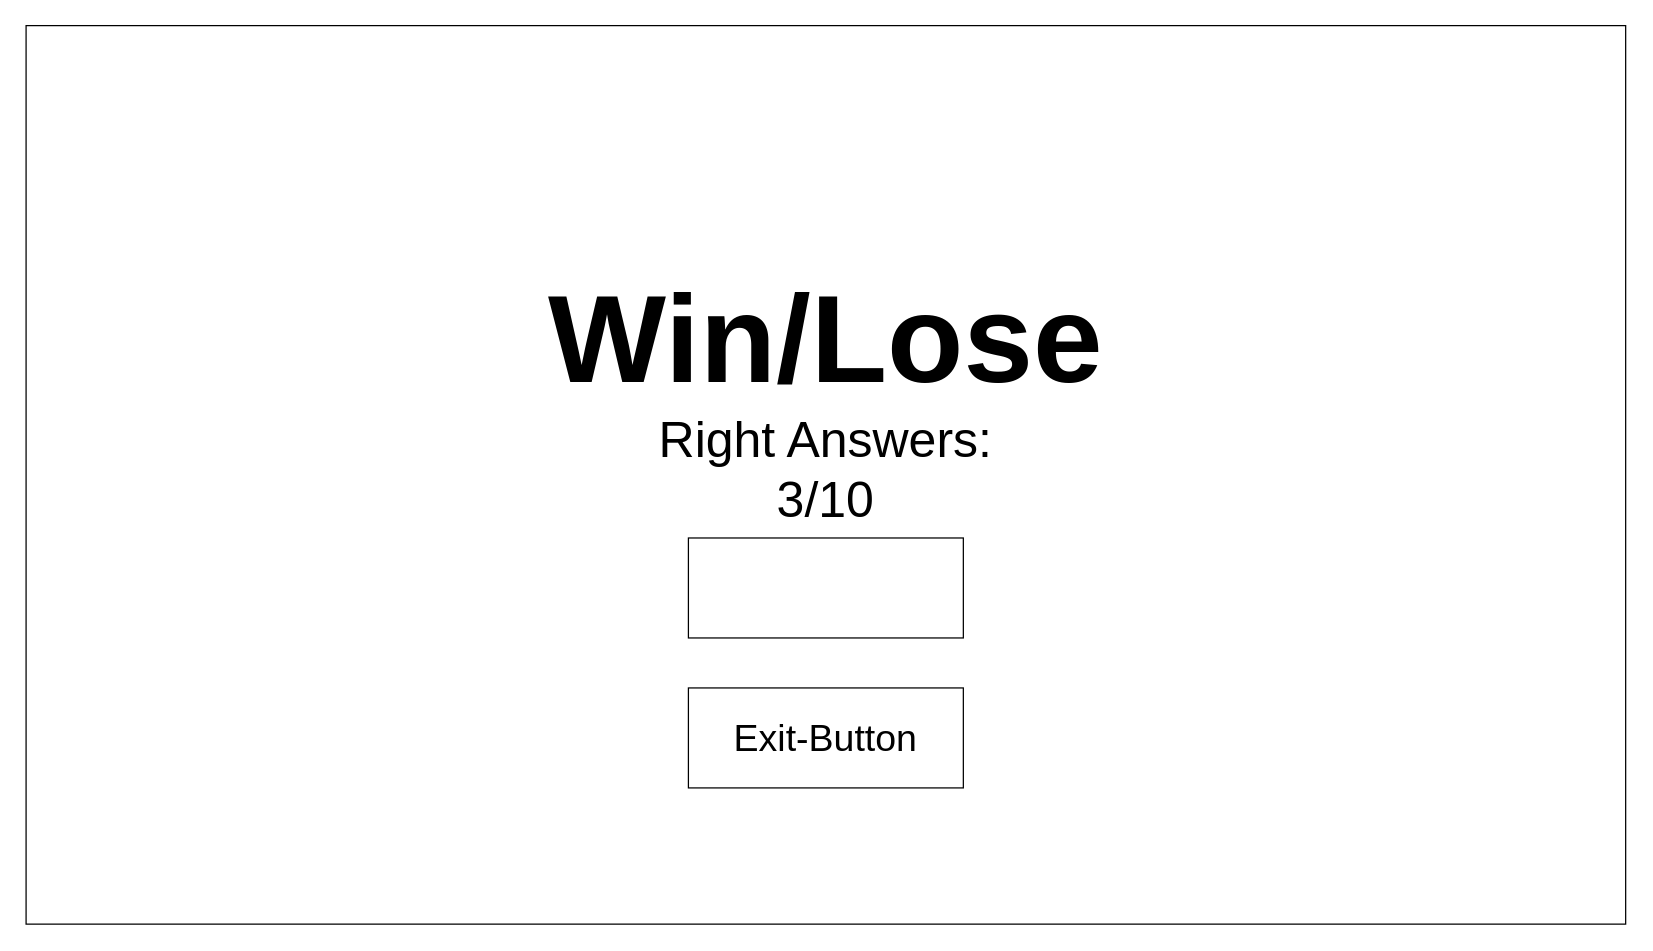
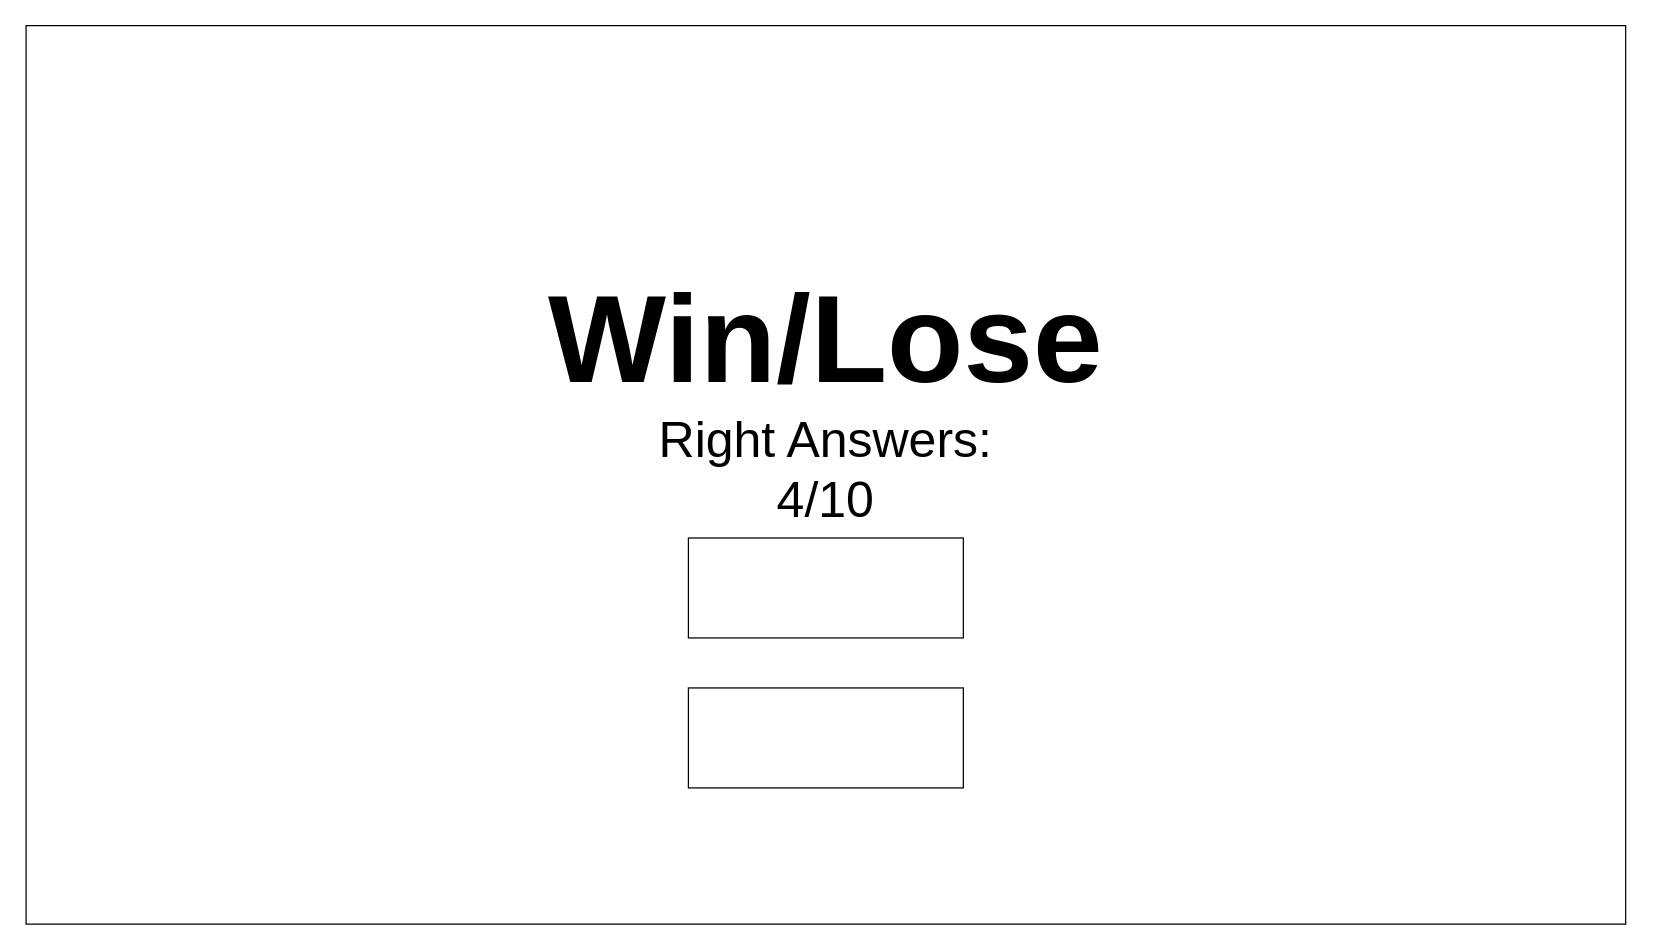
(826, 469) -> (826, 469)
(826, 738) -> none
